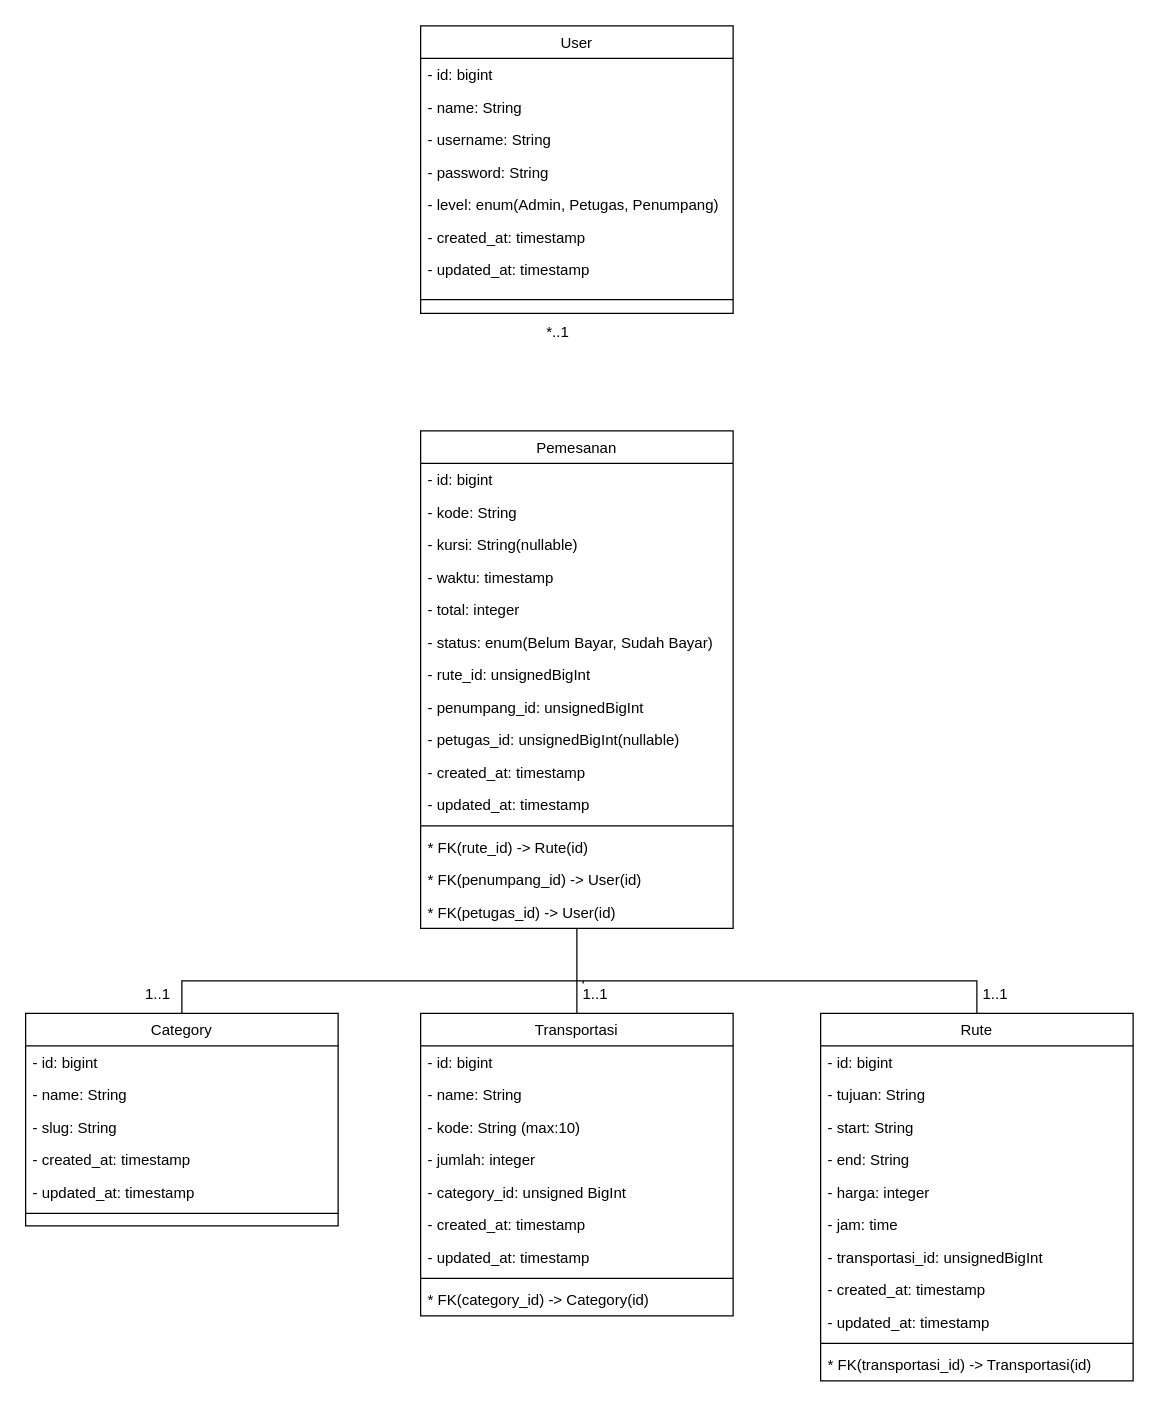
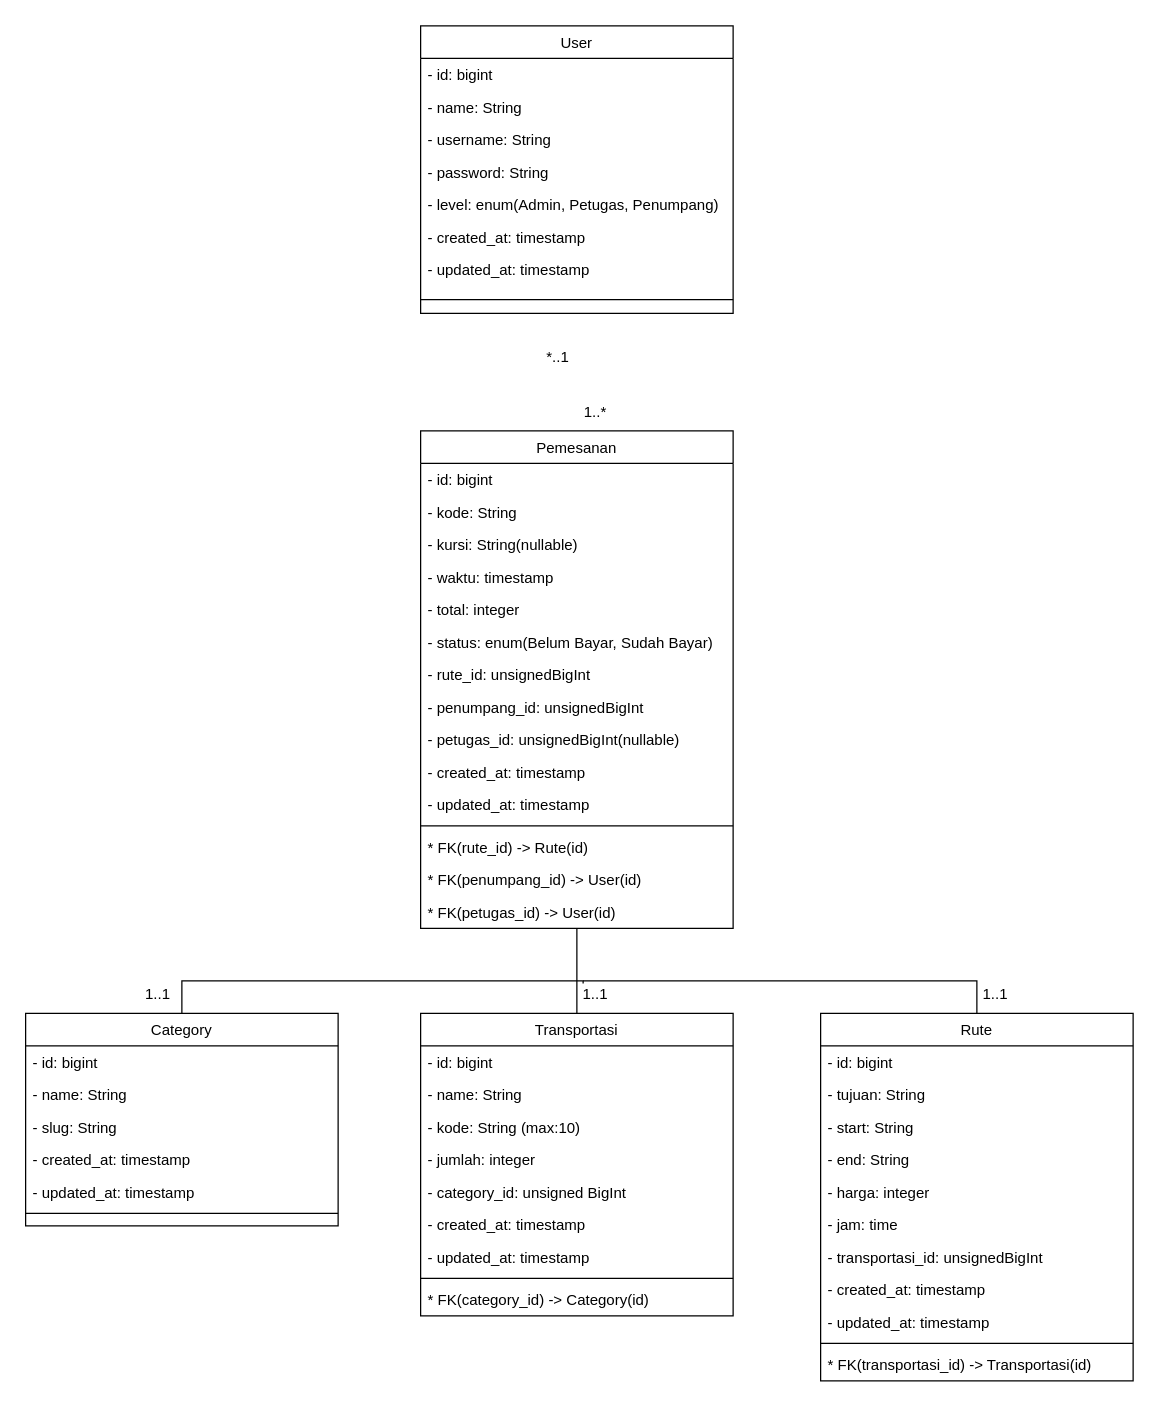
(558, 332) -> (558, 357)
none -> (596, 412)
